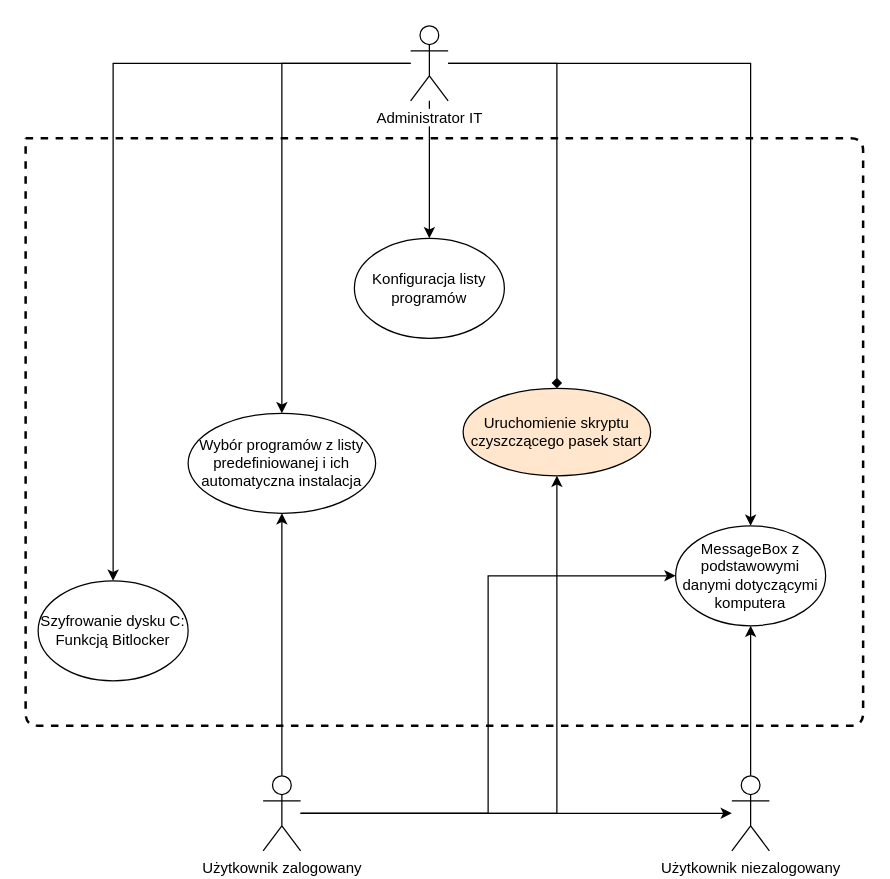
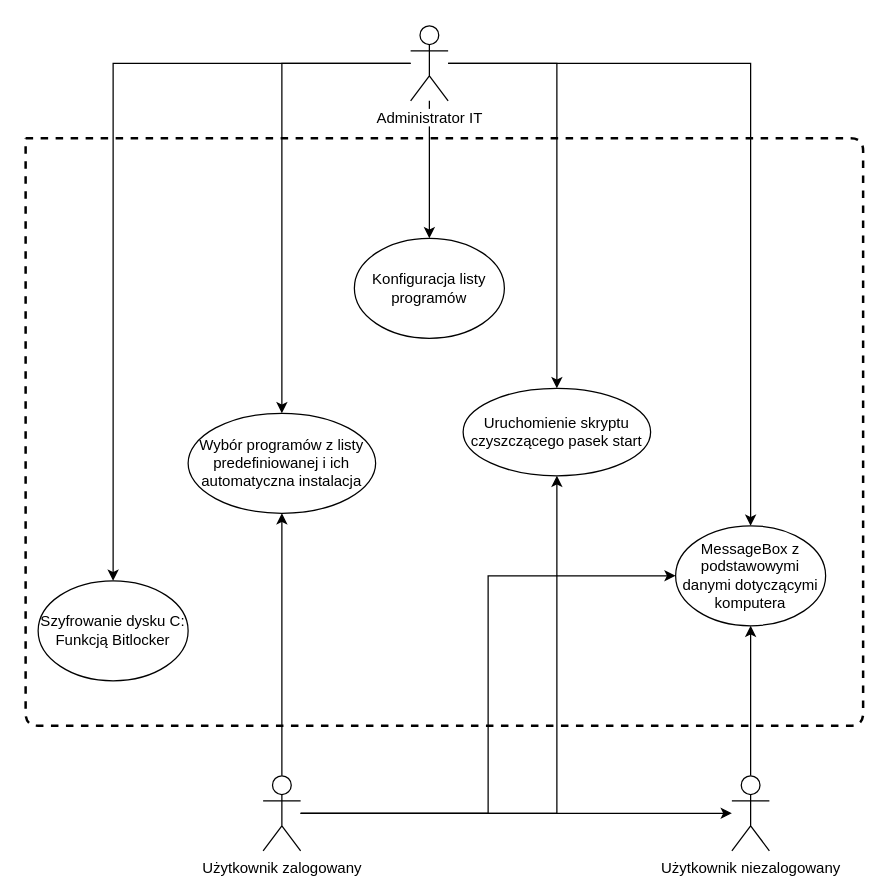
(557, 377) -> (557, 378)
(557, 432) -> (557, 432)
